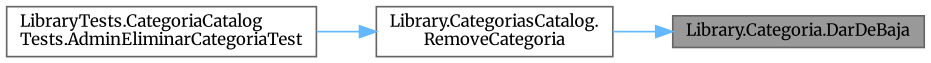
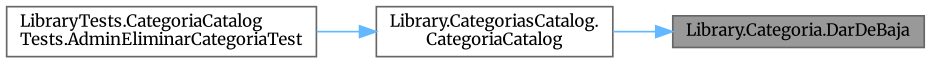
(495, 32) -> (495, 32)
